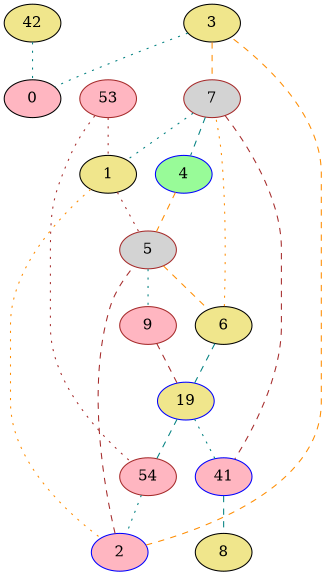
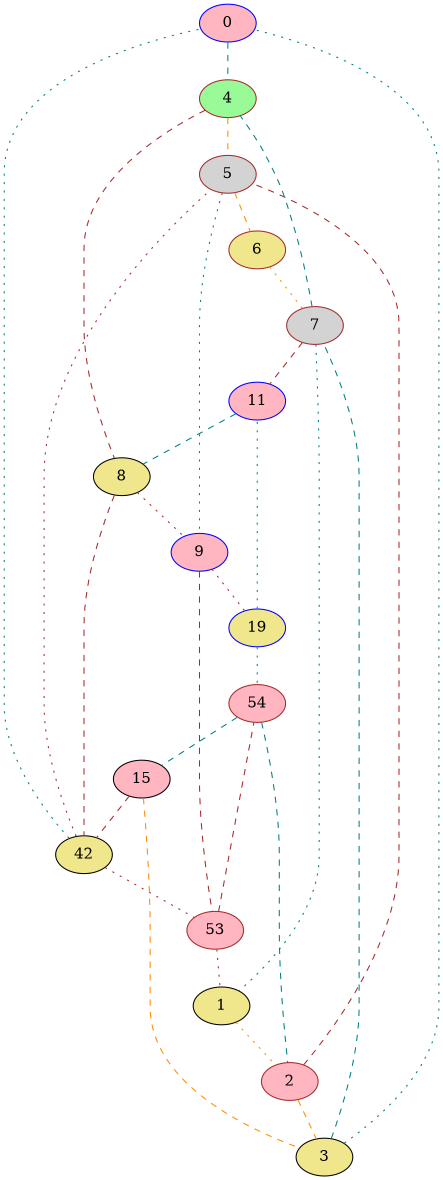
(212, 61) -> (359, 740)
none -> (228, 61)
(33, 99) -> (228, 23)
(184, 174) -> (228, 99)
(128, 212) -> (44, 488)
none -> (84, 259)
(50, 297) -> (236, 817)
(148, 325) -> (199, 552)
(224, 325) -> (257, 250)
(167, 363) -> (228, 590)
(205, 363) -> none
(167, 439) -> (257, 666)
(224, 477) -> (257, 401)
(134, 514) -> (279, 892)
none -> (161, 515)
(120, 552) -> (290, 1081)
none -> (84, 663)
none -> (199, 733)
none -> (142, 779)
none -> (143, 889)
